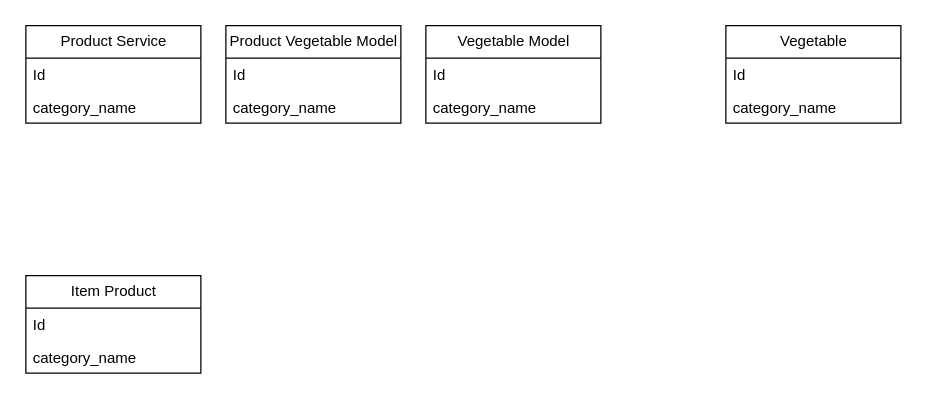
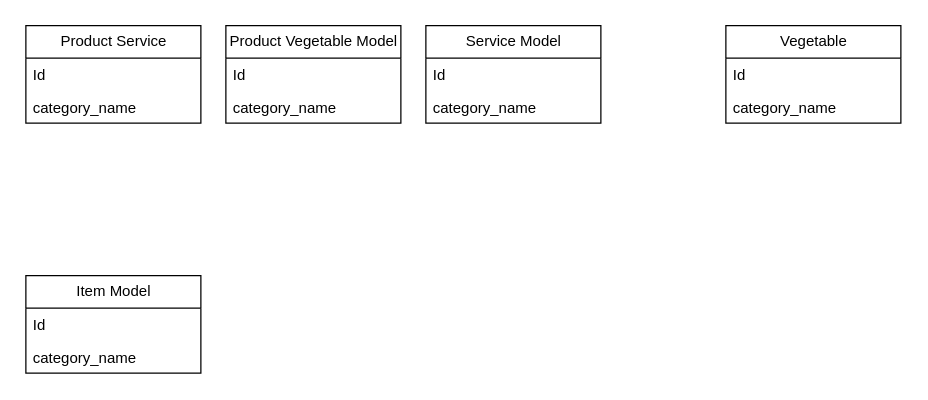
(514, 42) -> (514, 42)
(114, 292) -> (114, 292)
